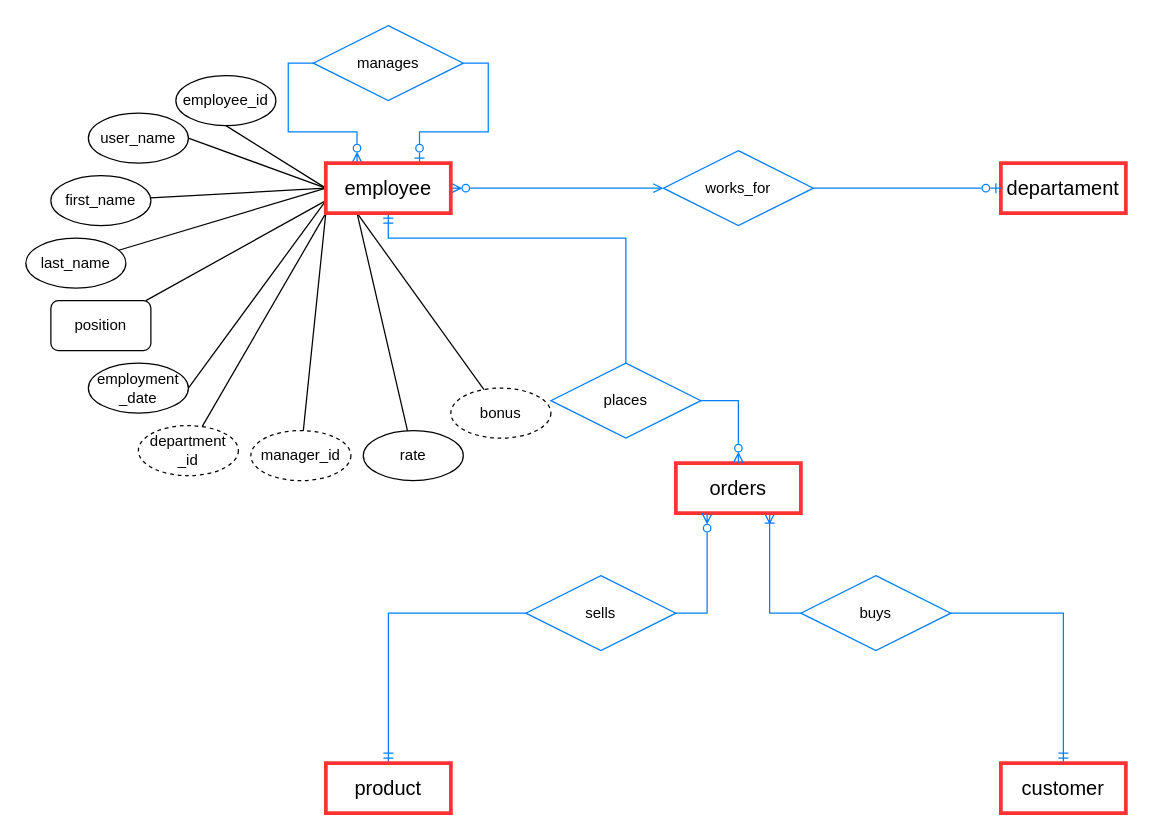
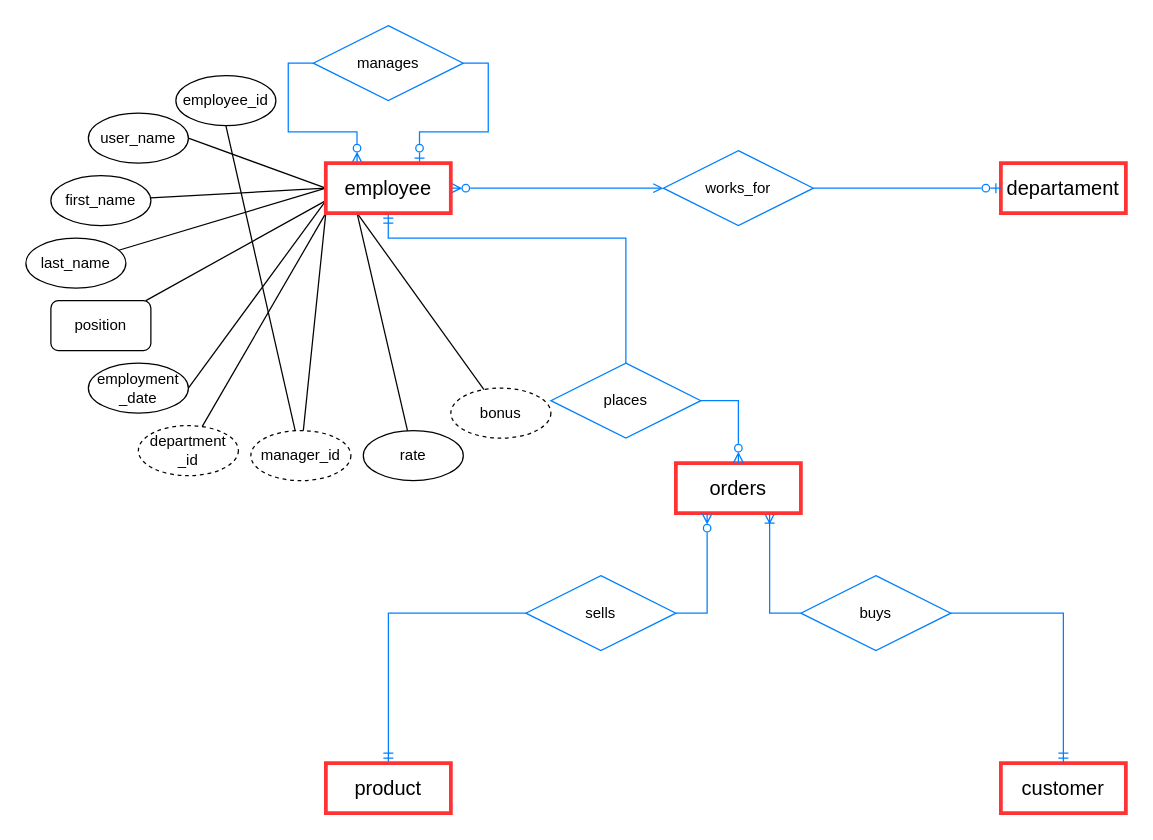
(273, 155) -> (246, 216)
